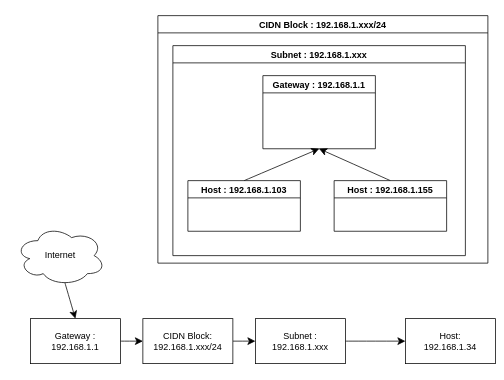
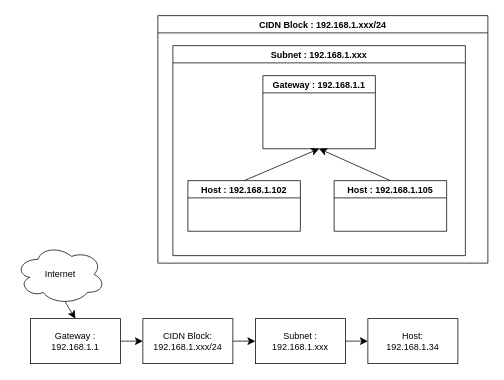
(244, 189) -> (244, 189)
(390, 189) -> (390, 189)
(60, 255) -> (60, 274)
(450, 341) -> (413, 341)
